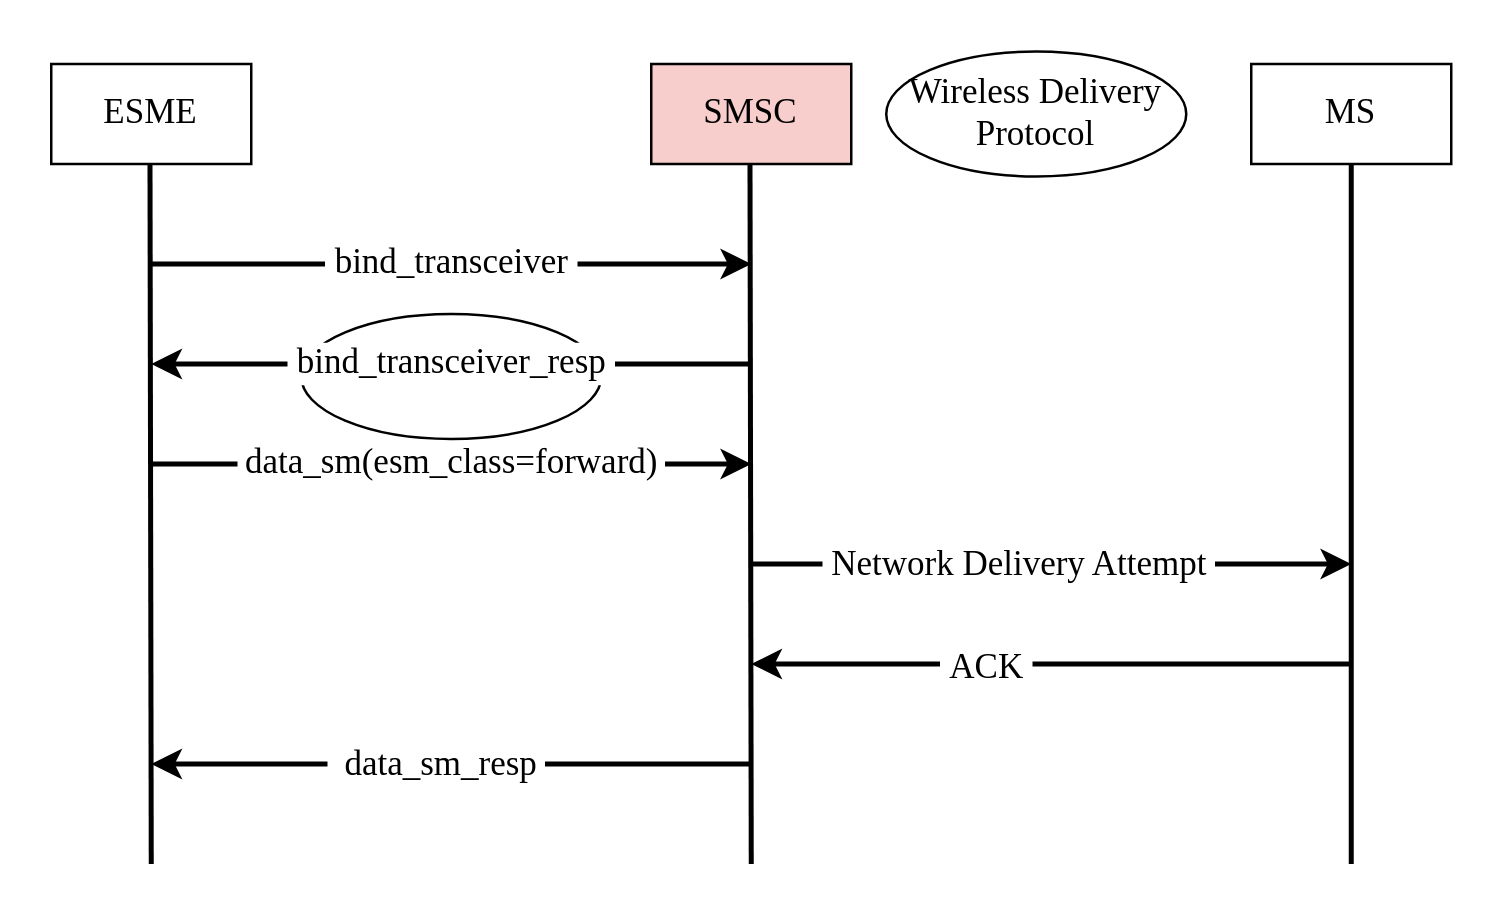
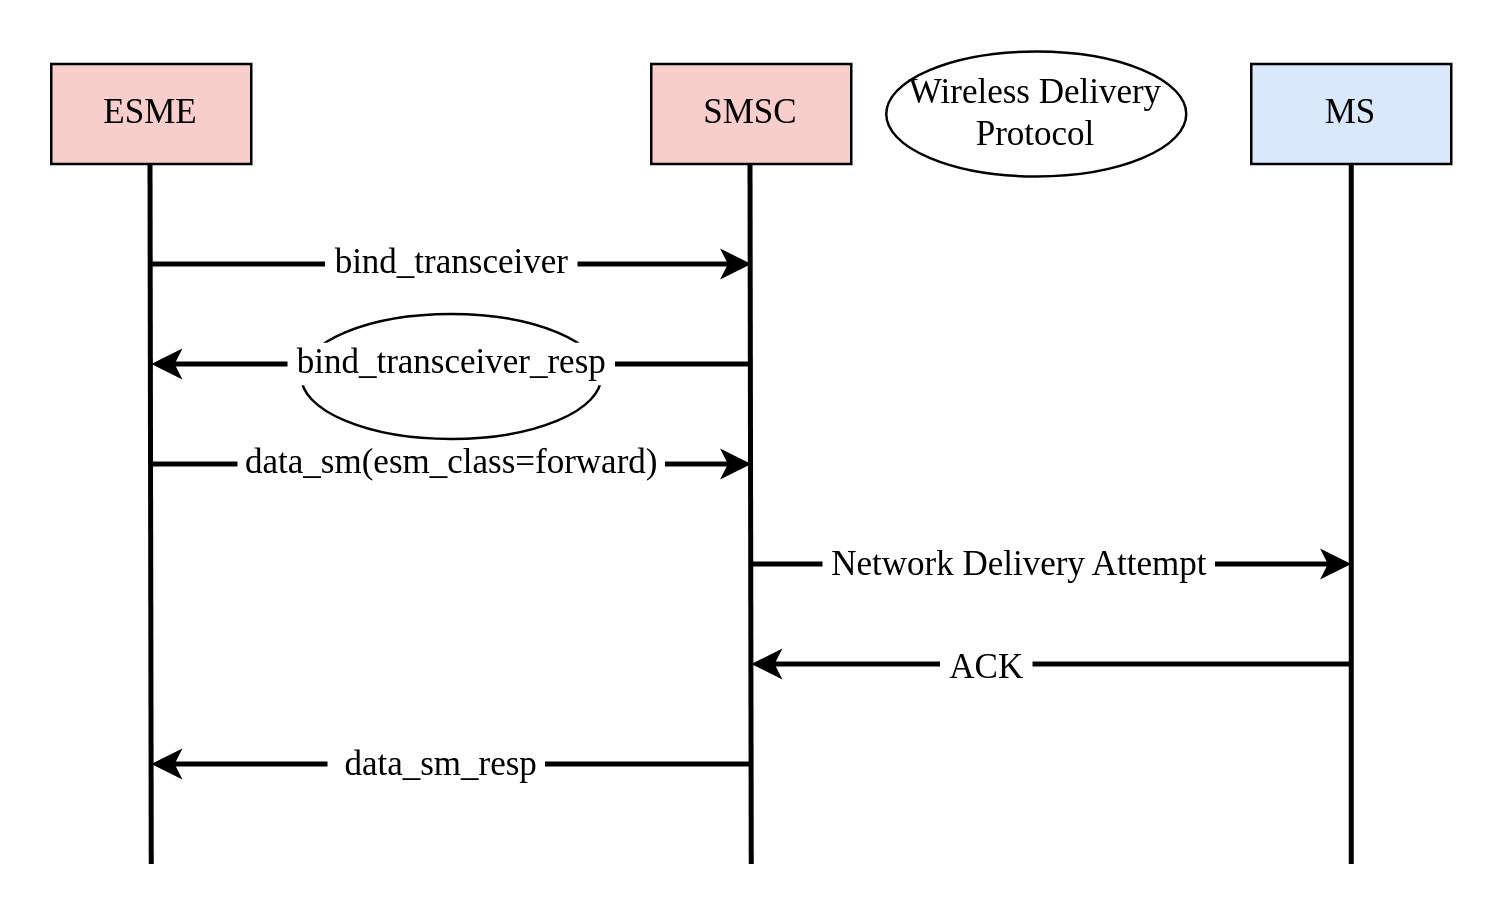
(151, 114) -> (151, 114)
(1351, 114) -> (1351, 114)
